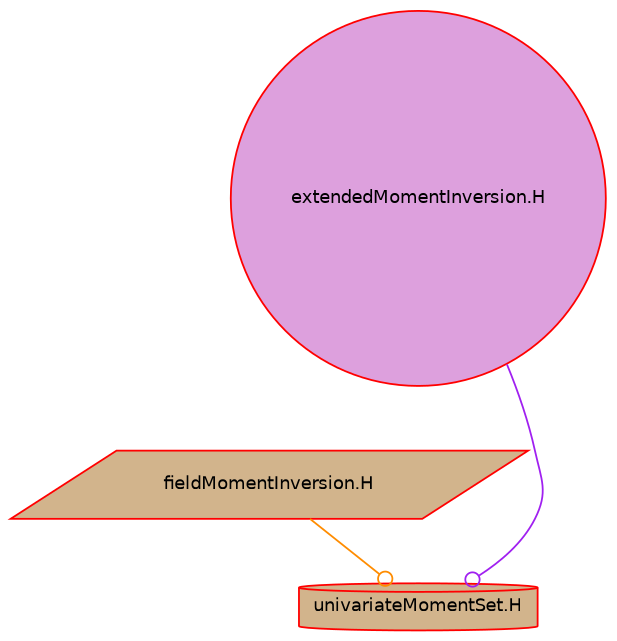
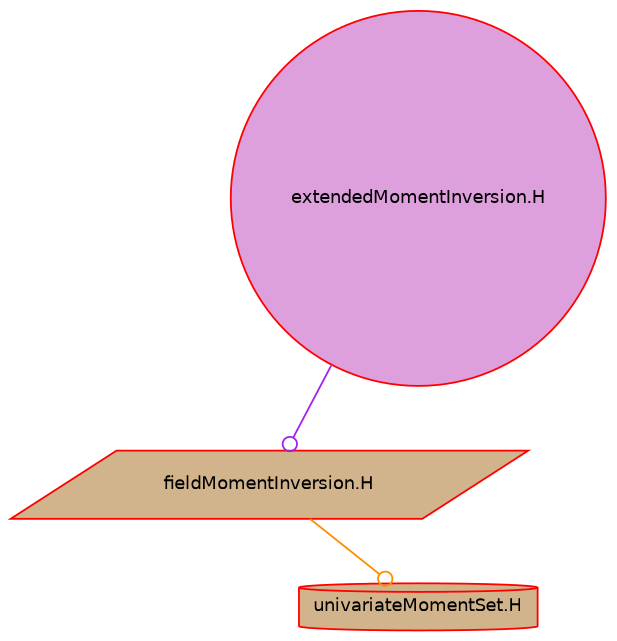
(542, 480) -> (312, 401)
